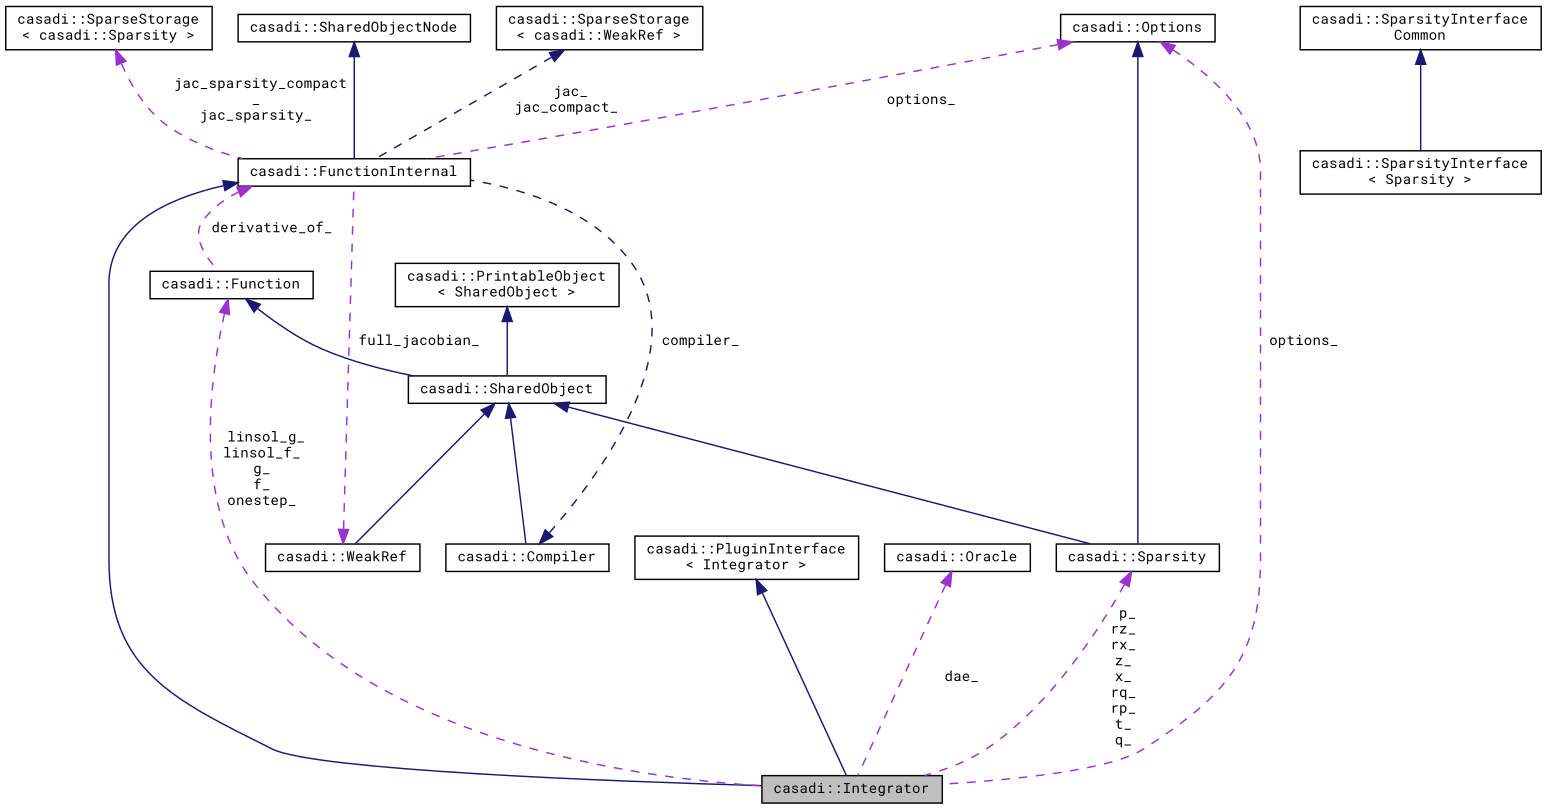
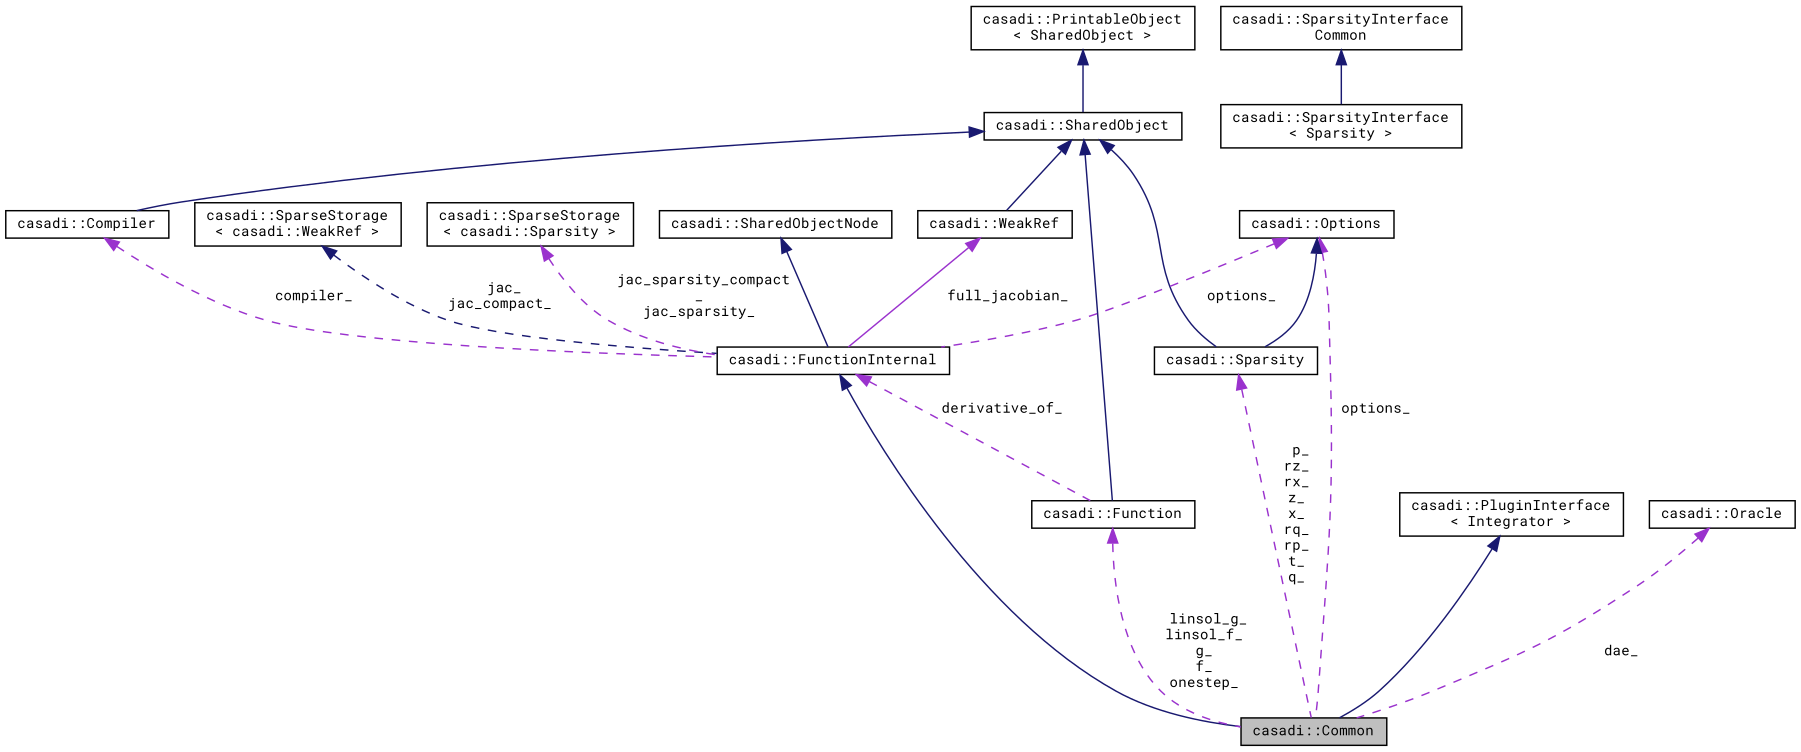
(650, 318) -> (407, 341)
(349, 349) -> (908, 297)
(331, 353) -> (1099, 328)
(852, 789) -> (1314, 732)
